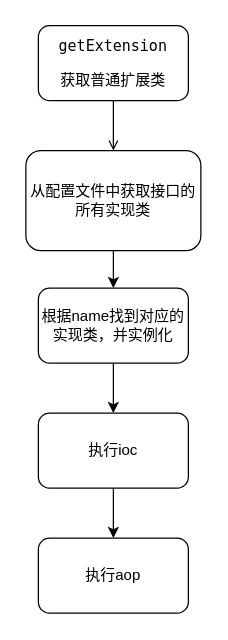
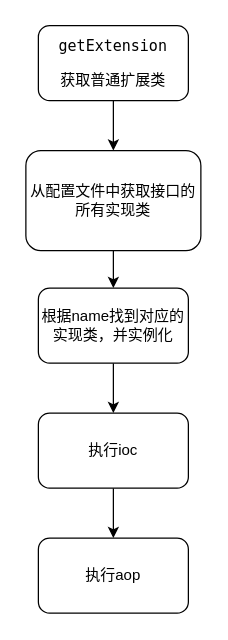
(113, 143) -> (113, 141)
